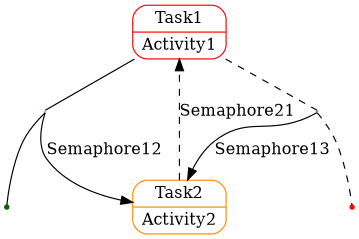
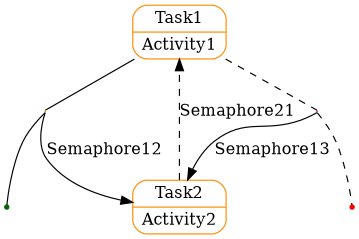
(179, 32) -> (179, 32)
